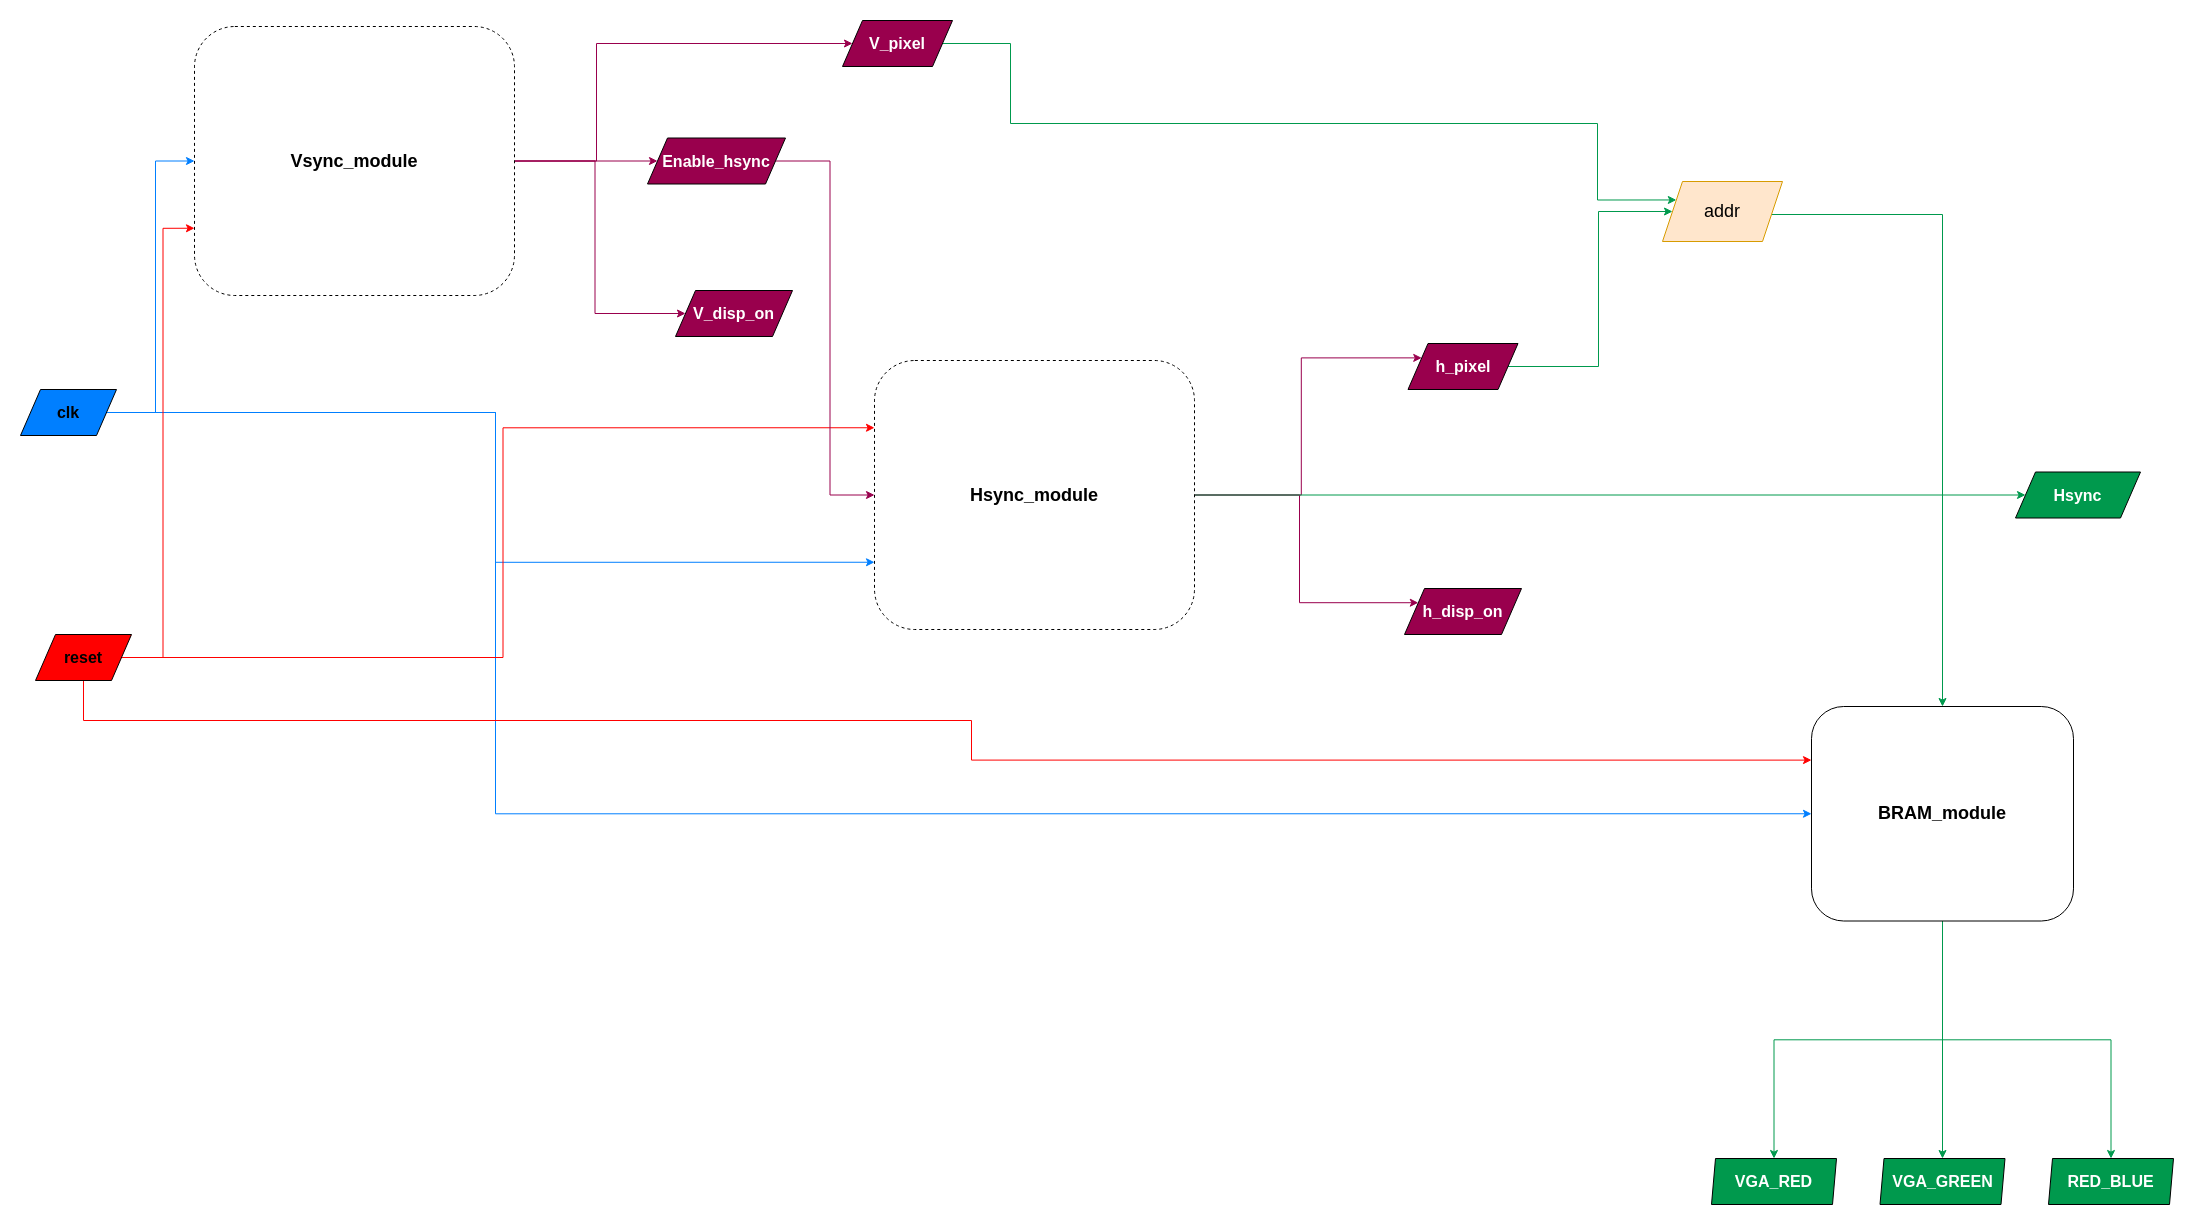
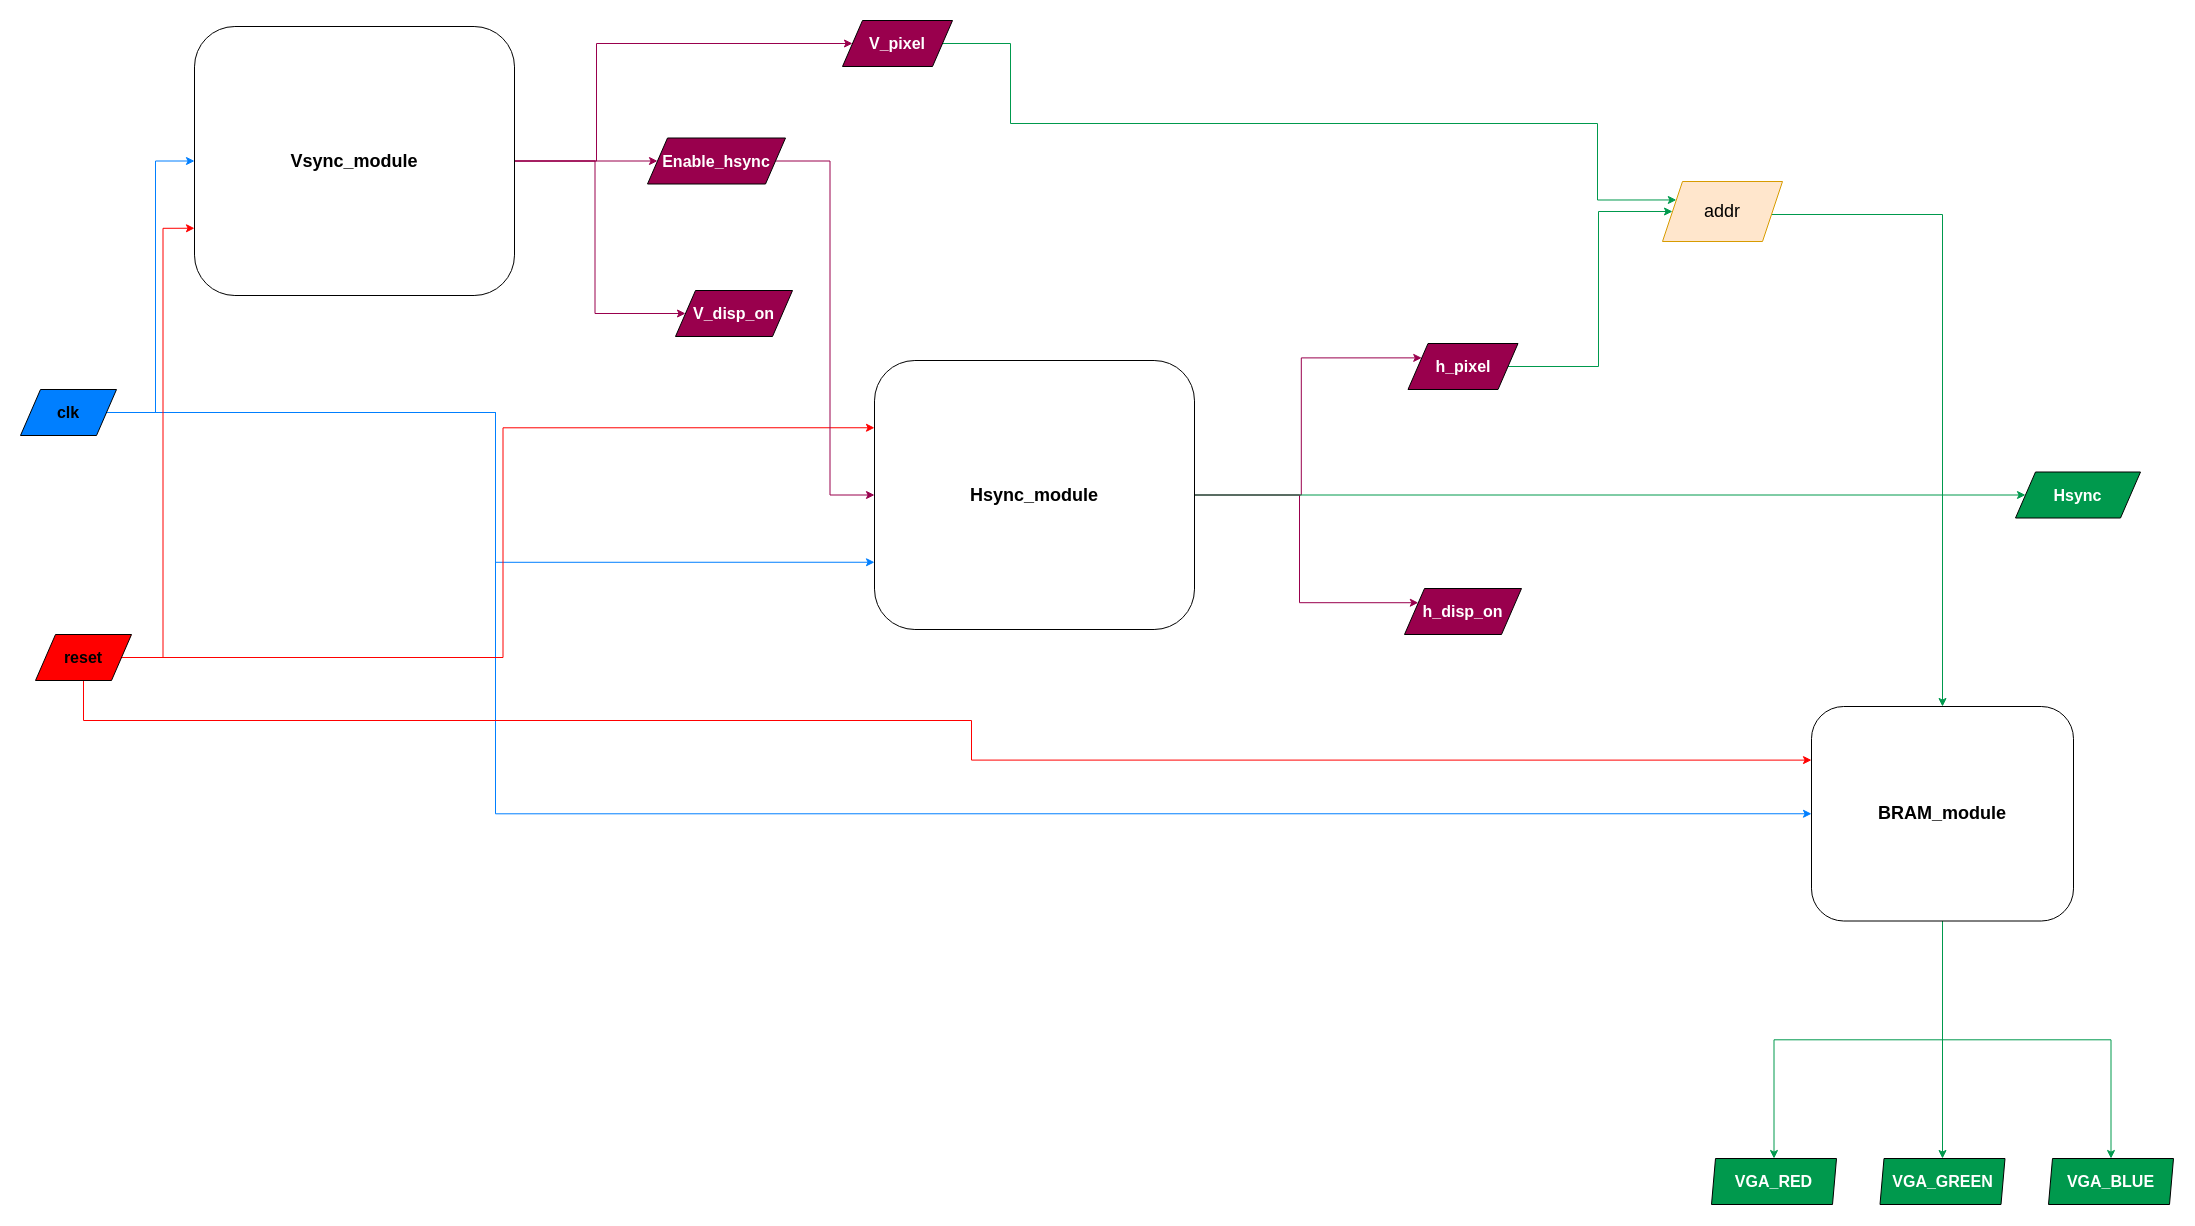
(355, 161) -> (355, 161)
(1035, 495) -> (1035, 495)
(2111, 1182) -> (2111, 1182)
